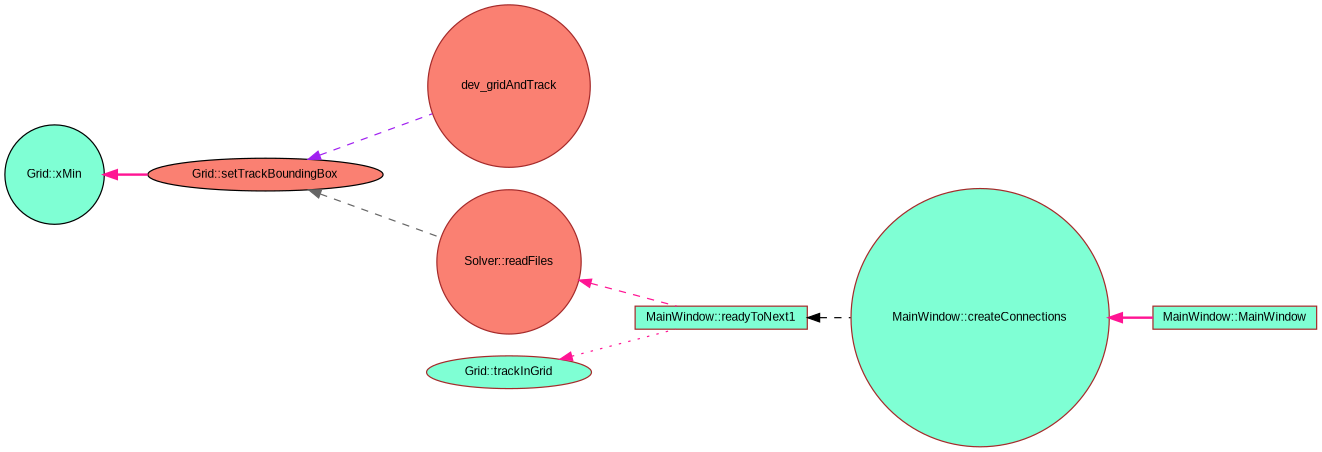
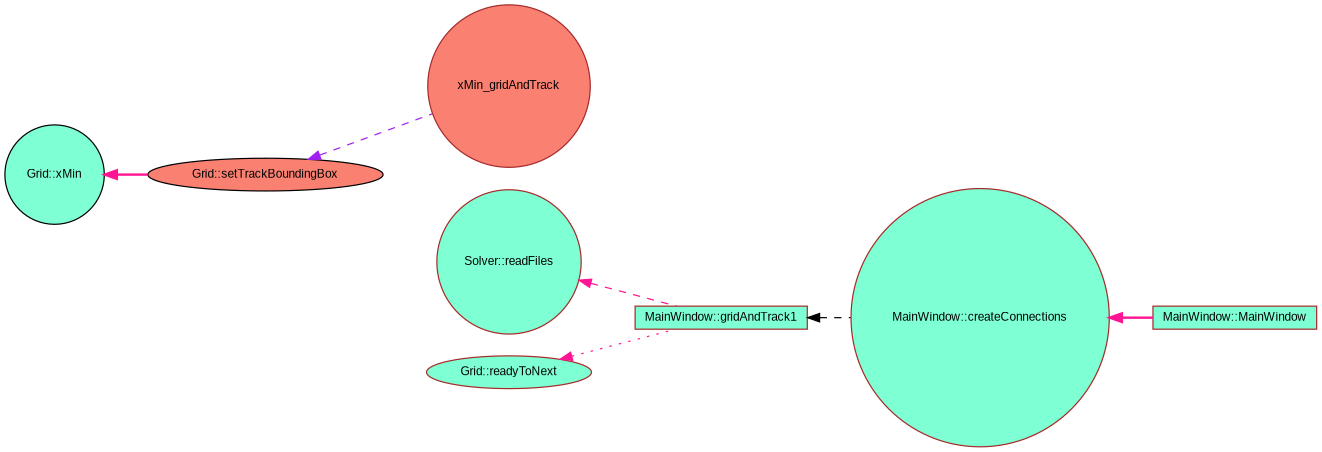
(509, 86) -> (509, 86)
(381, 216) -> none
(509, 262) -> (509, 262)
(721, 318) -> (721, 318)
(509, 372) -> (509, 372)
